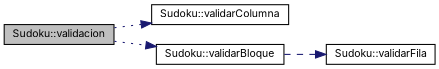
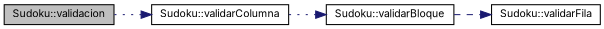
(130, 43) -> (302, 15)
